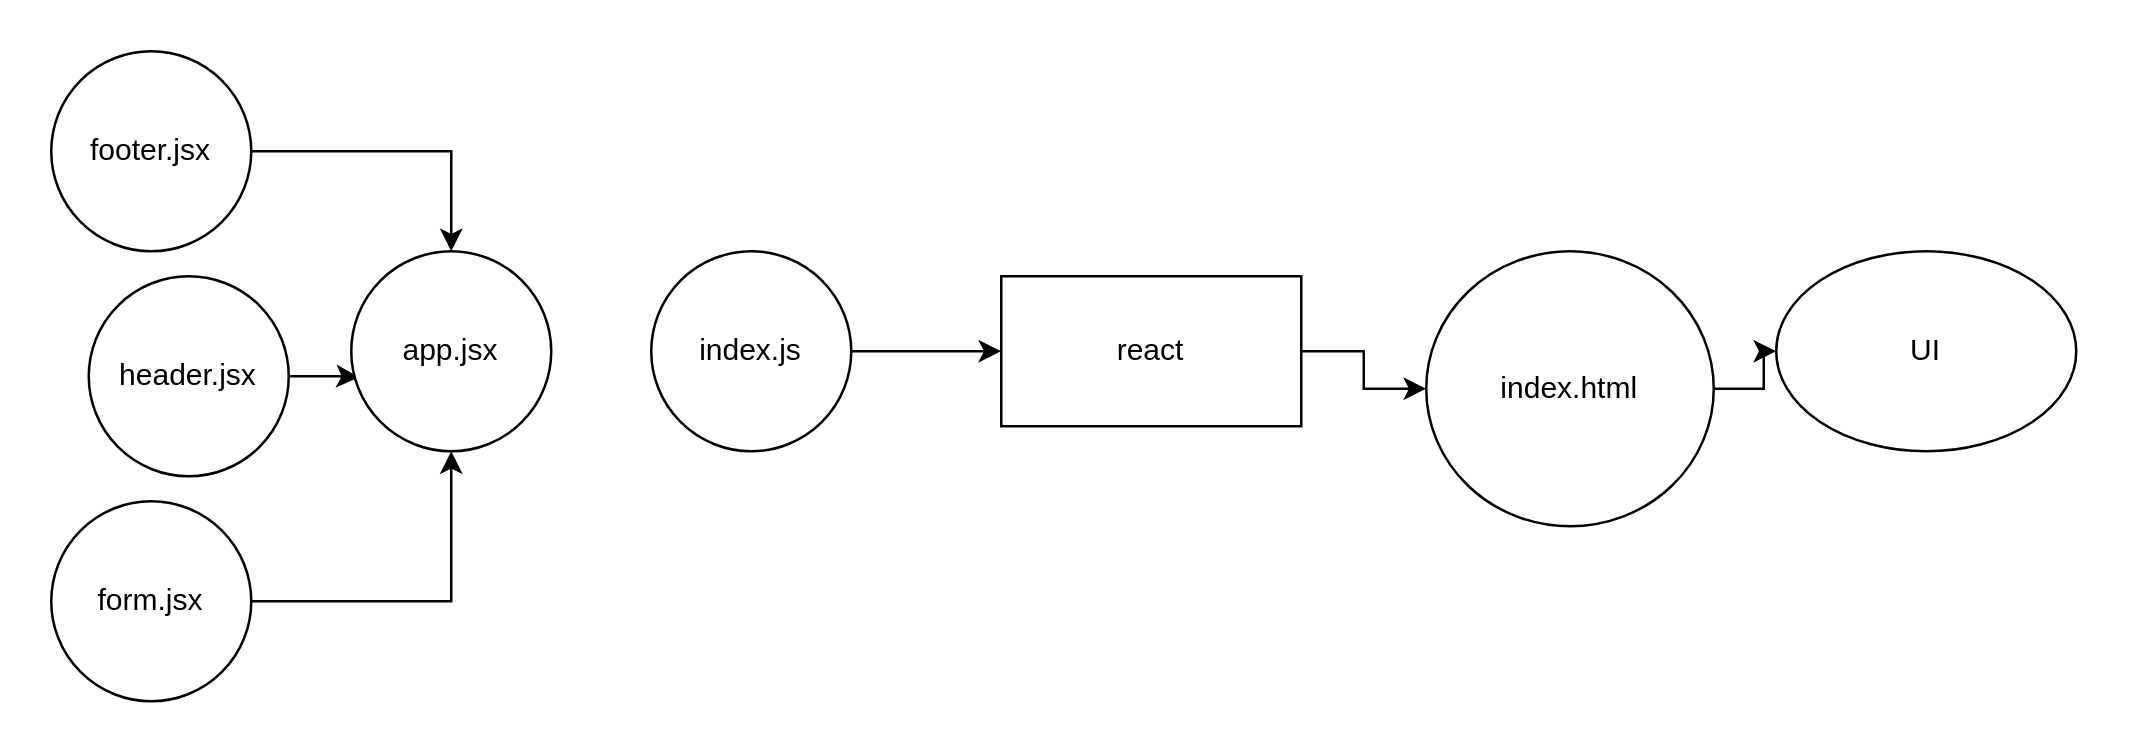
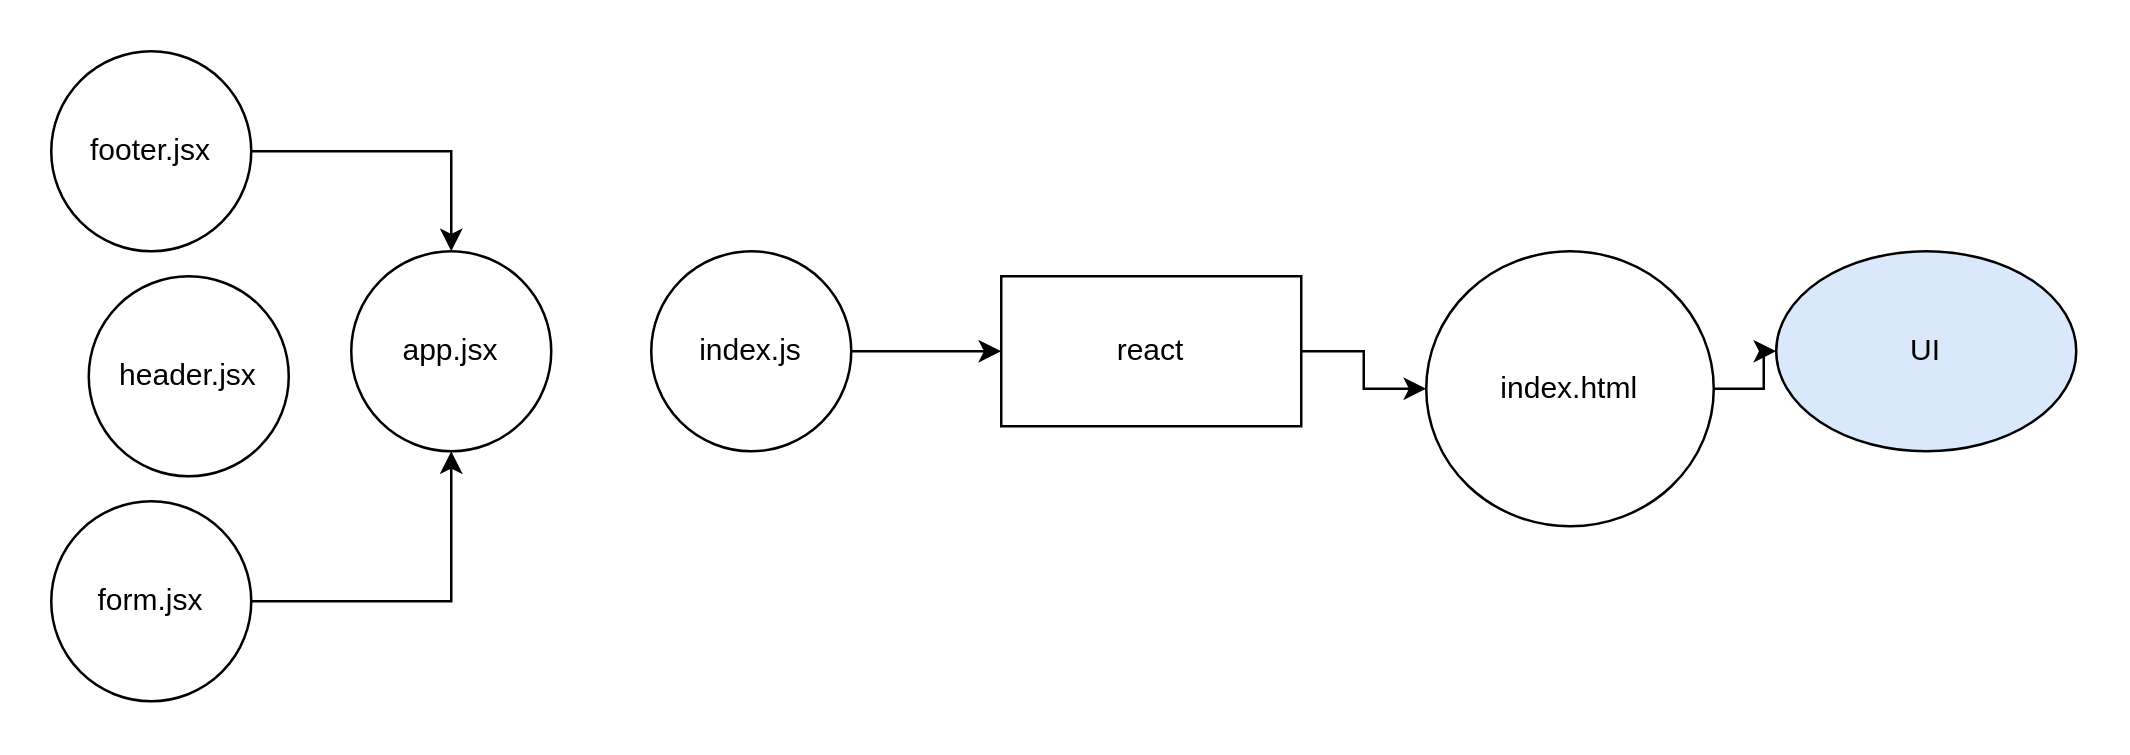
(1926, 351) -> (1926, 351)
(316, 376) -> none
